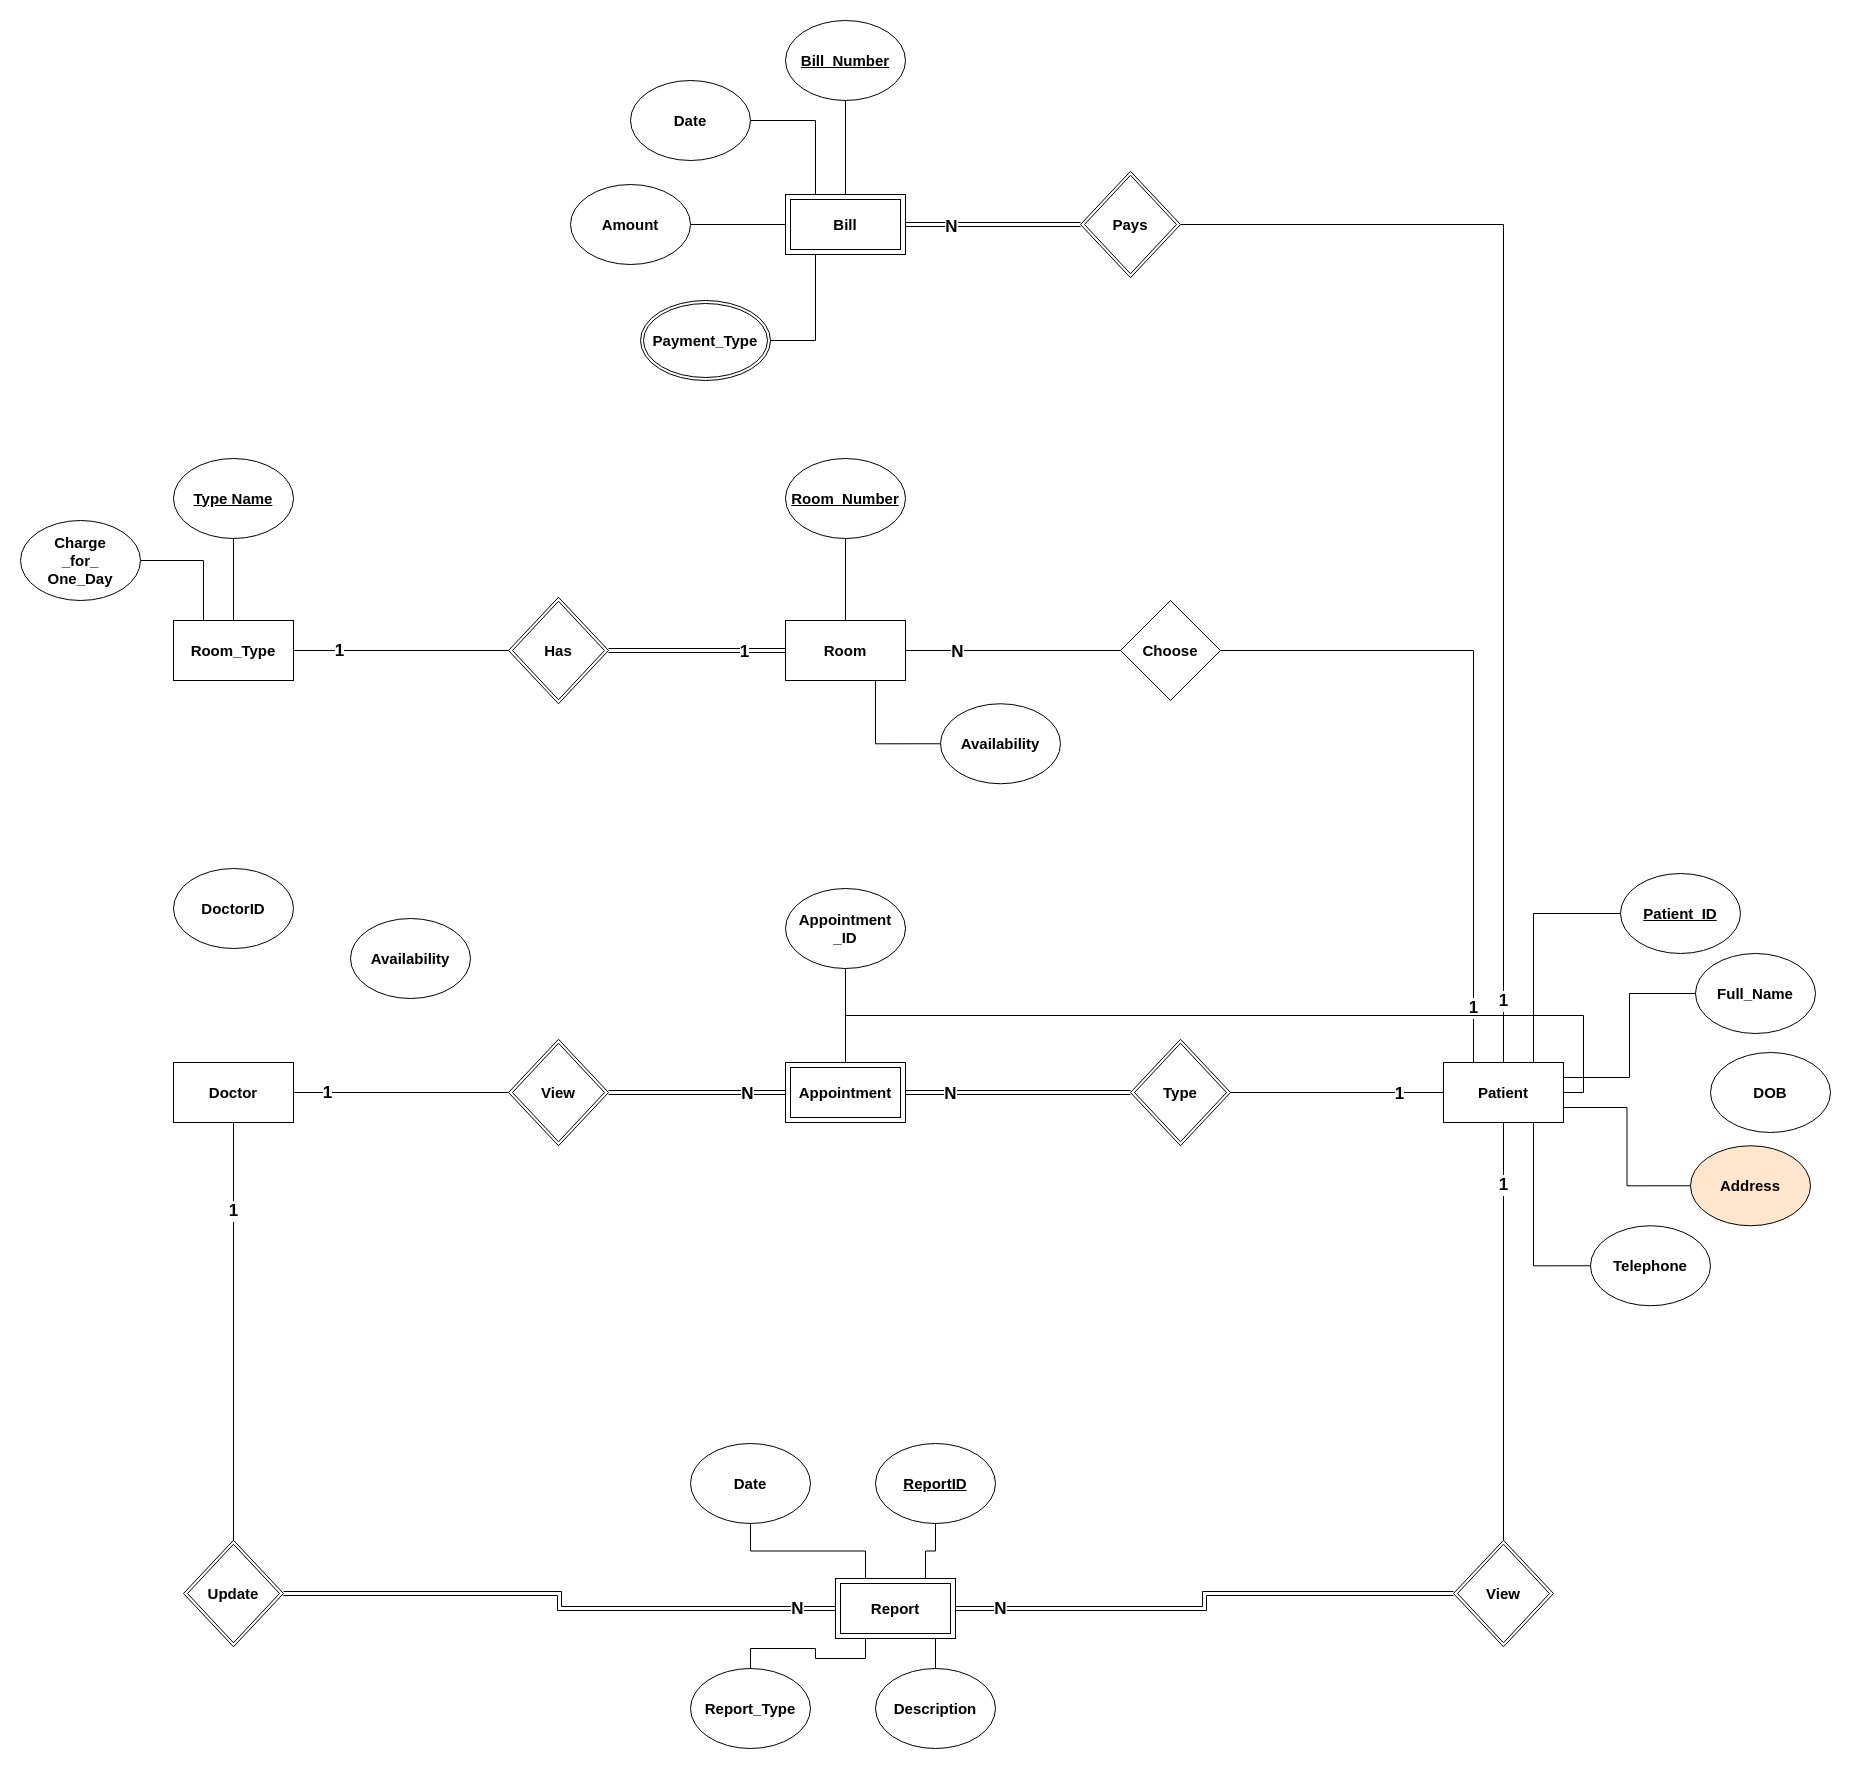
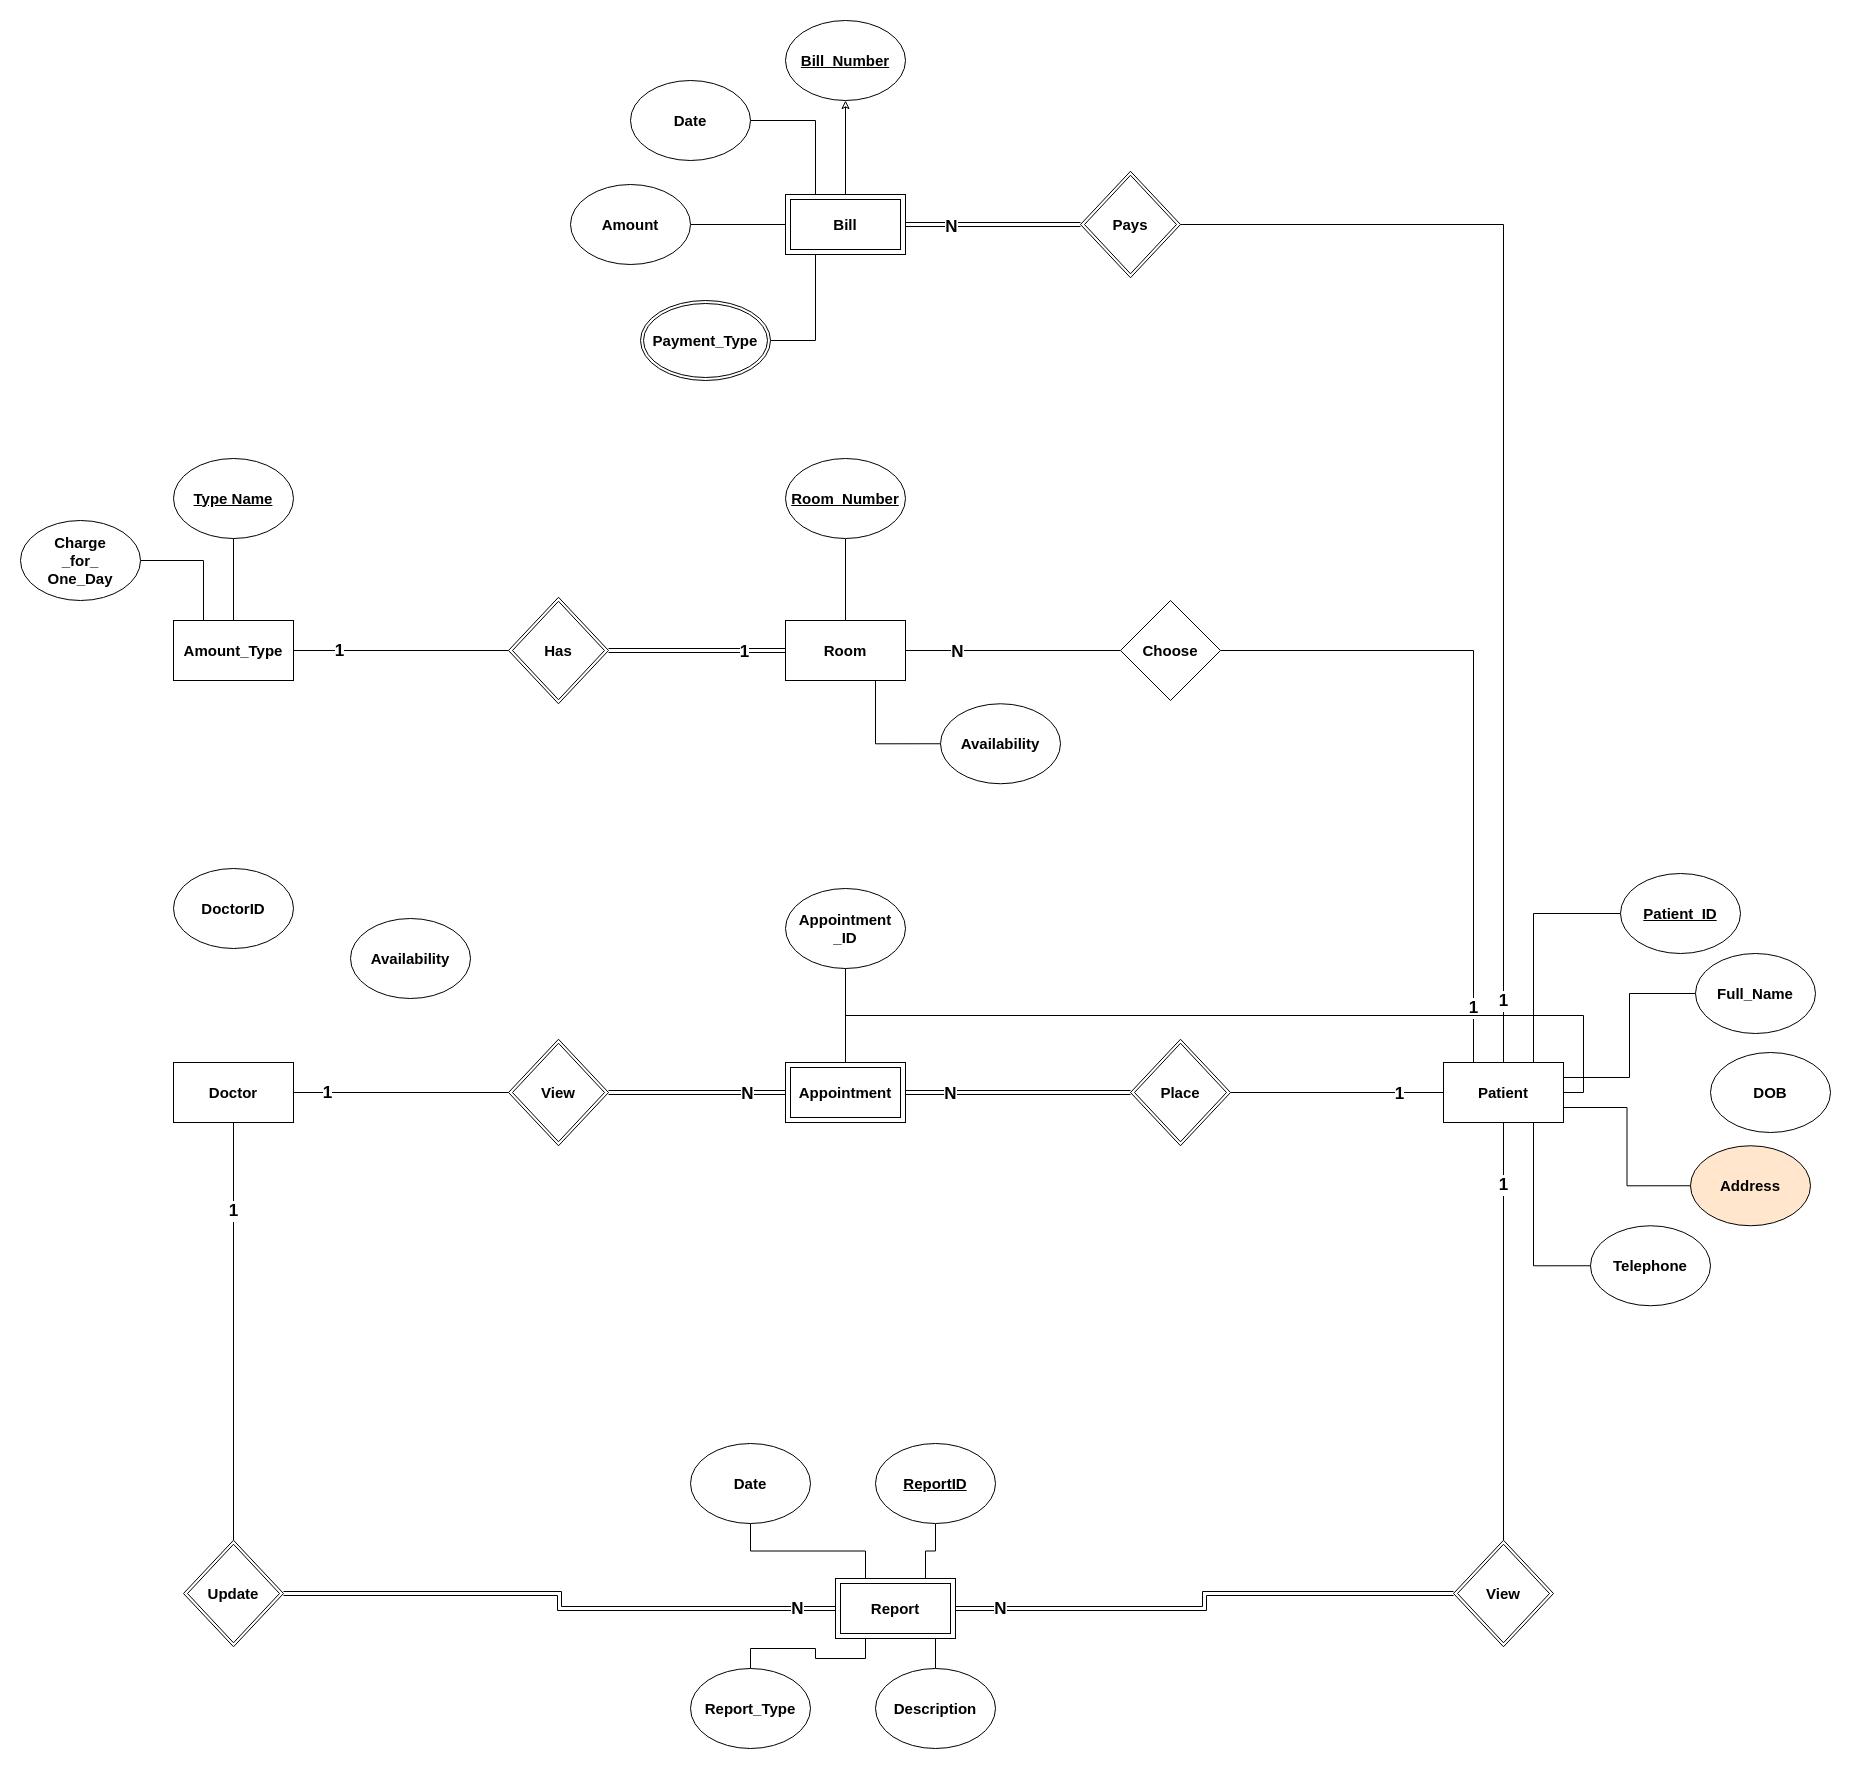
(846, 107) -> (846, 109)
(234, 651) -> (234, 651)
(1181, 1093) -> (1181, 1093)
